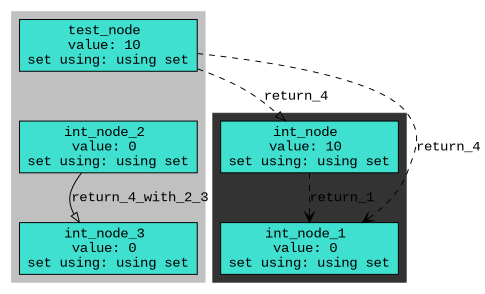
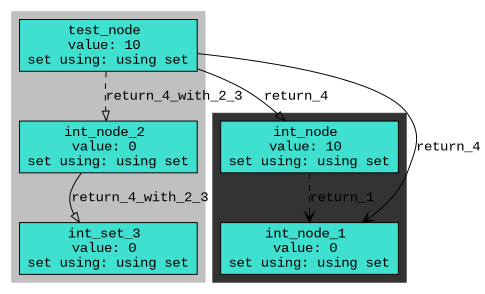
(240, 87) -> (240, 87)
(365, 87) -> (365, 87)
none -> (105, 91)
(108, 248) -> (108, 248)
